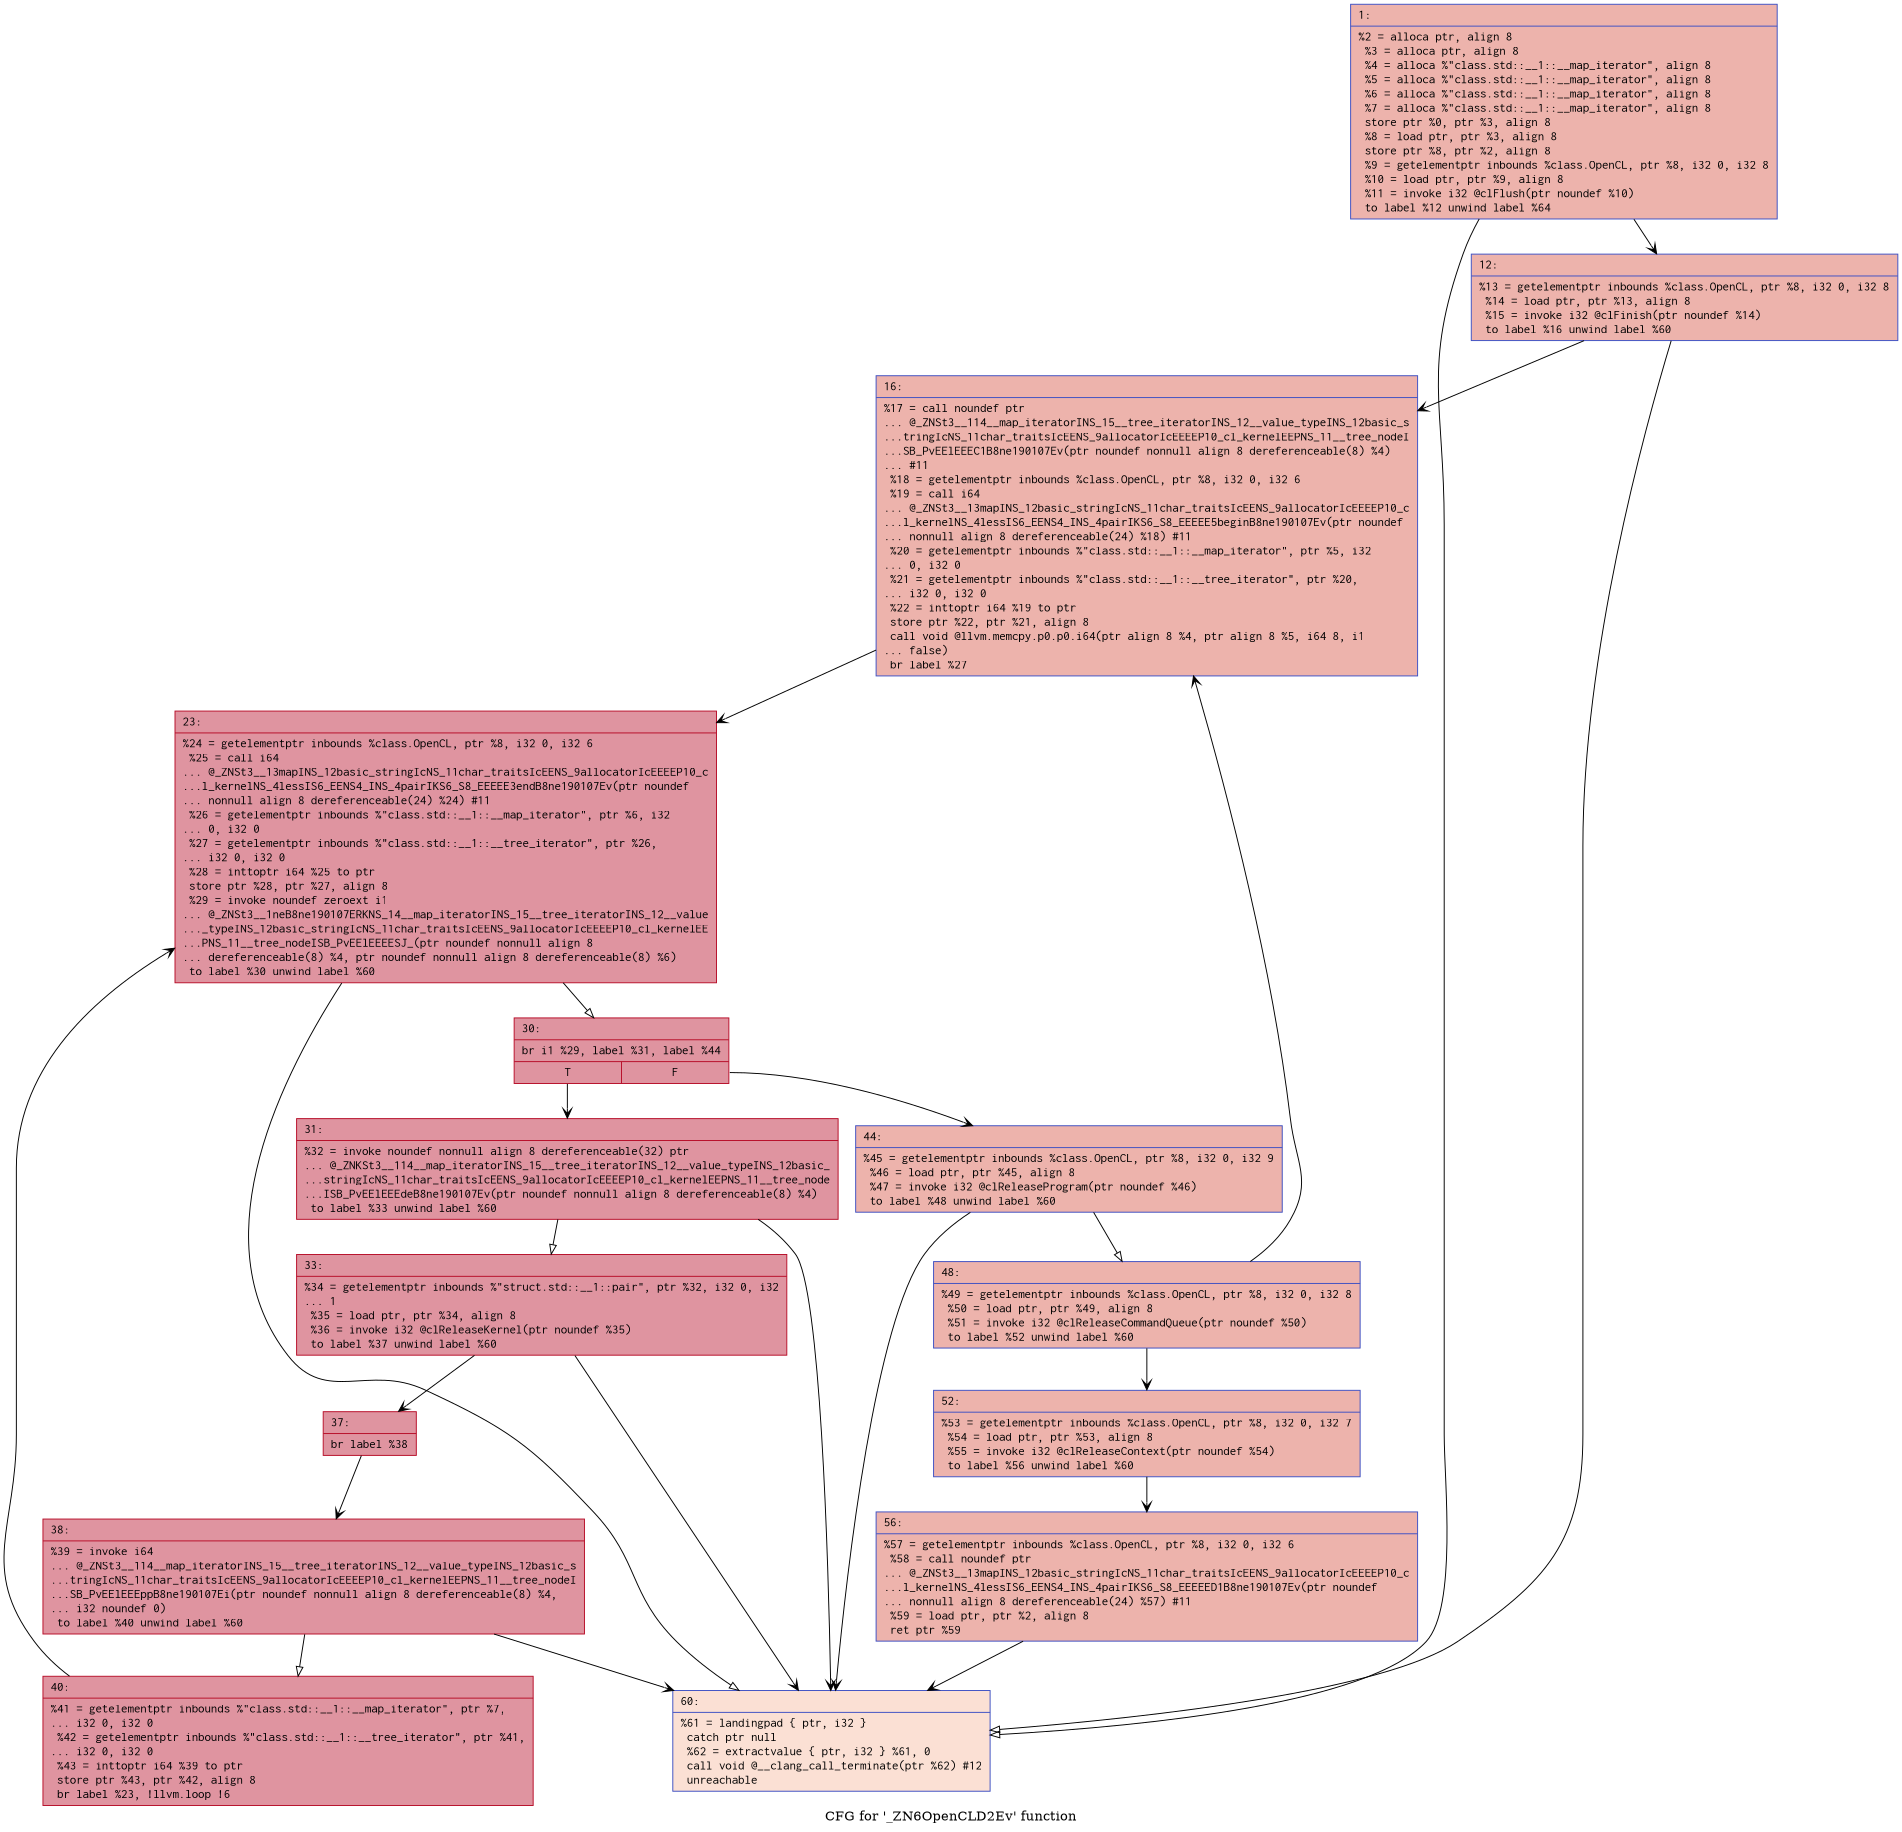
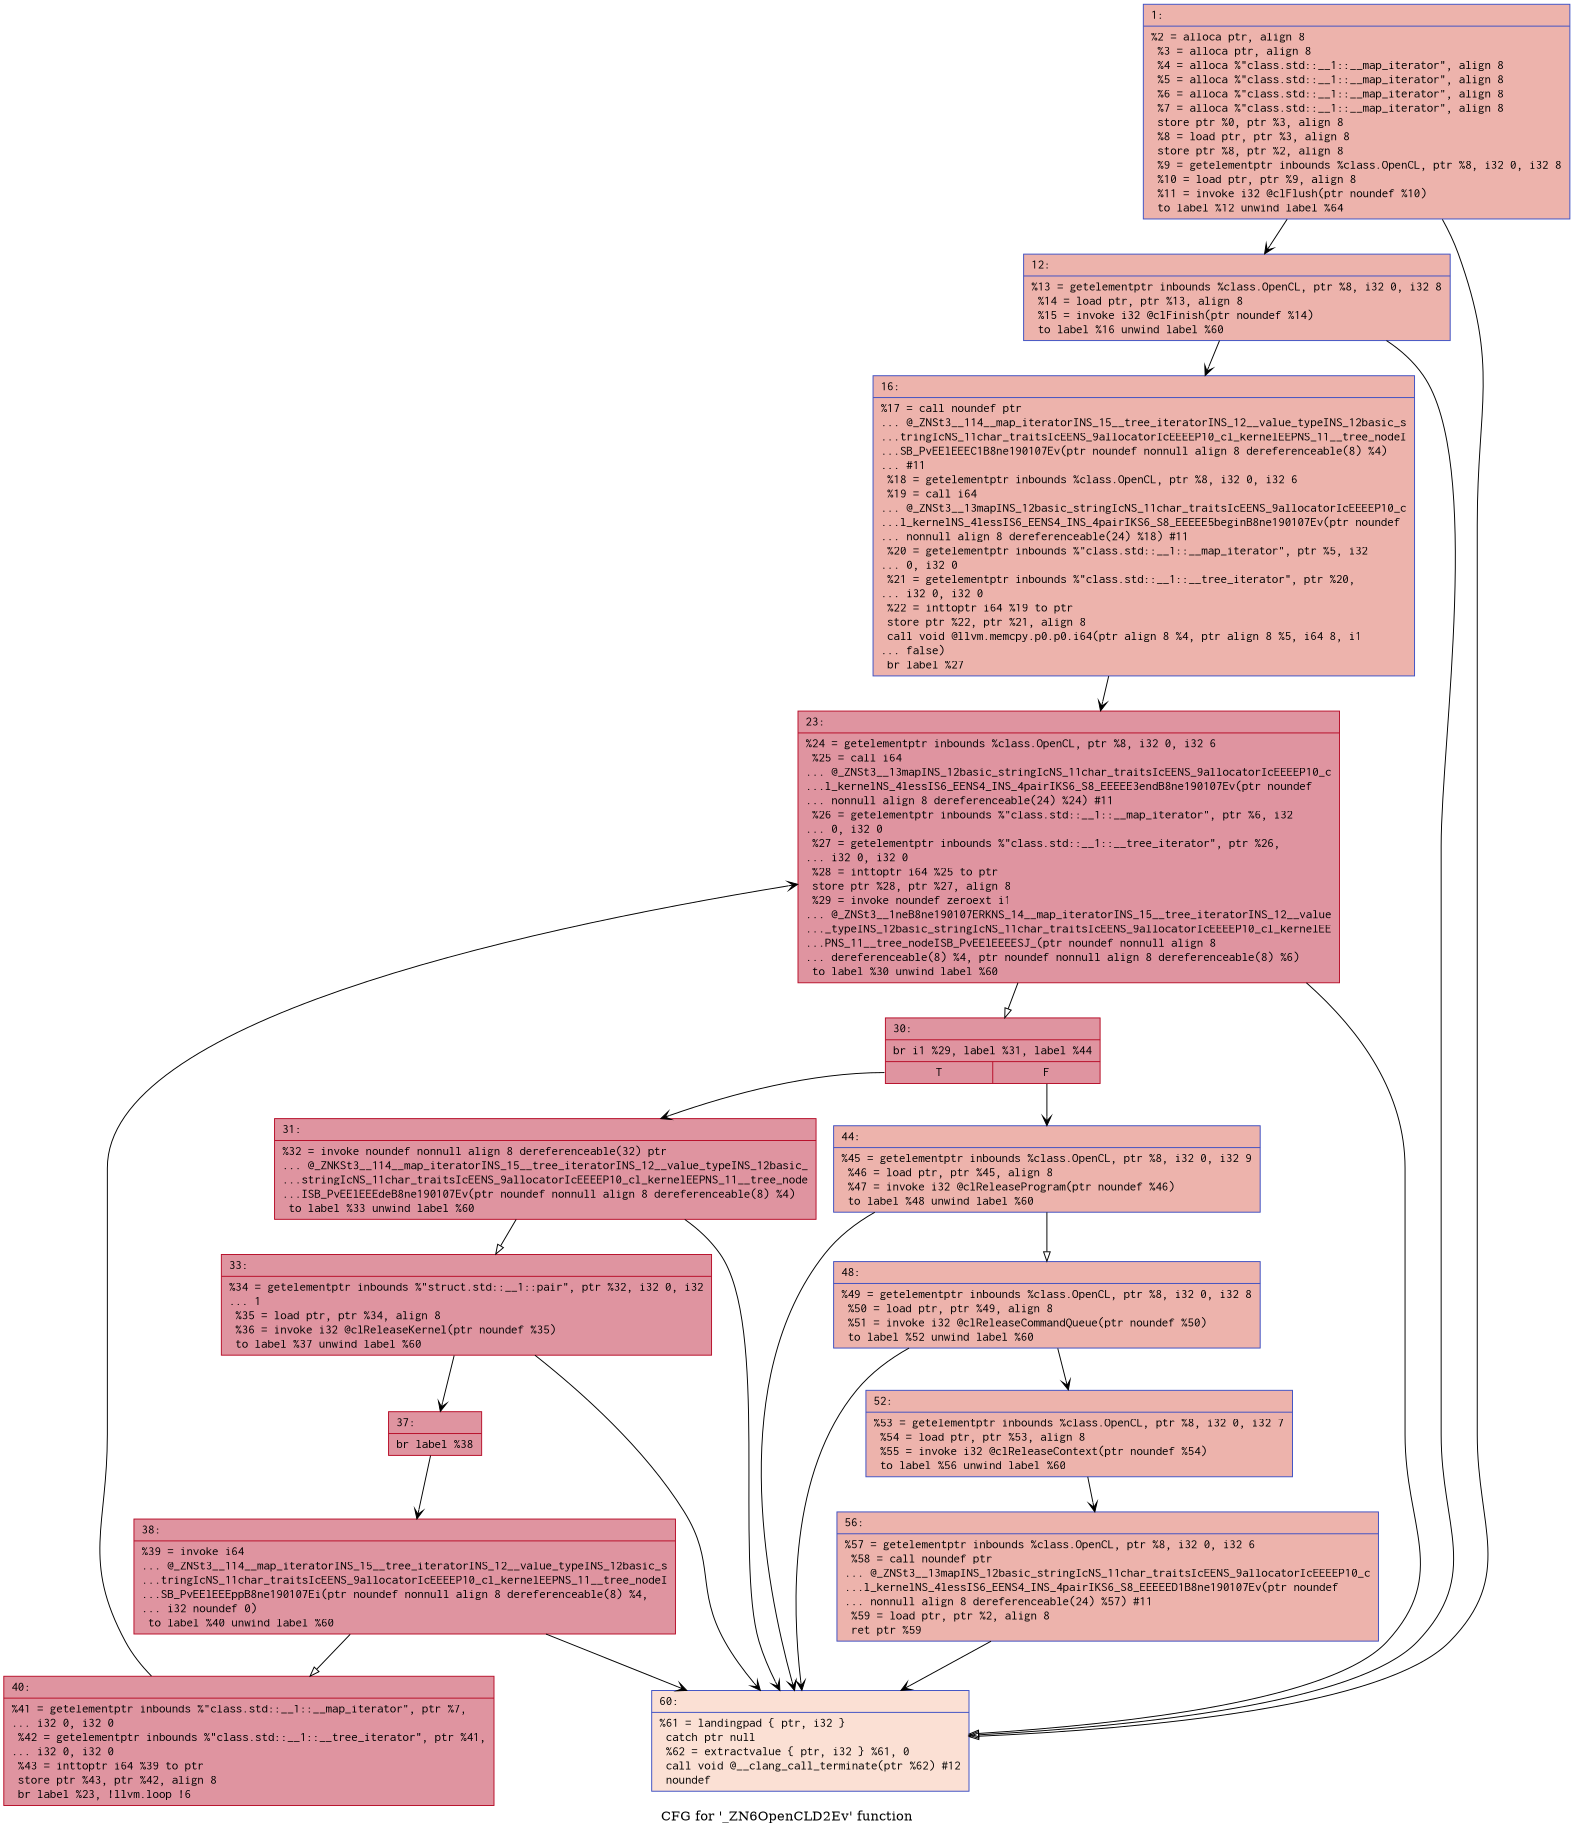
(1268, 980) -> (807, 1496)
(719, 1780) -> (685, 1780)
